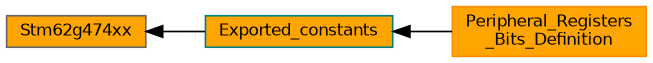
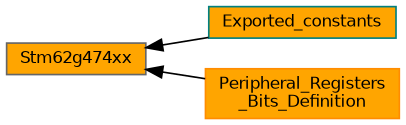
(431, 31) -> (184, 75)
